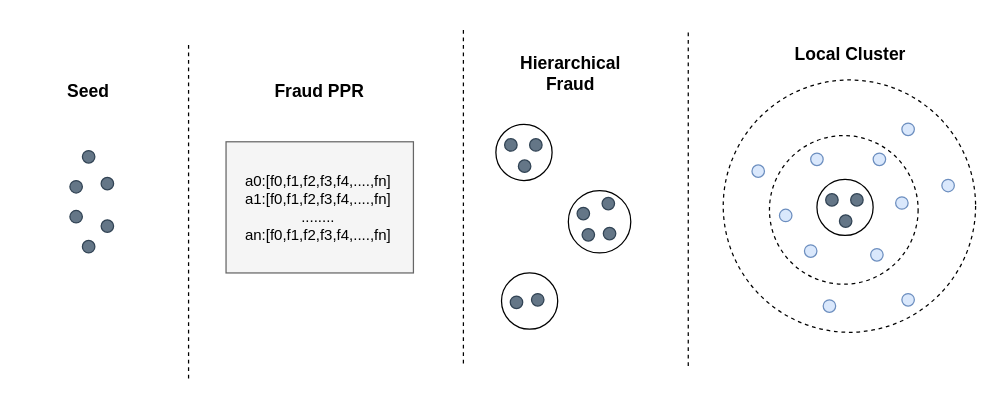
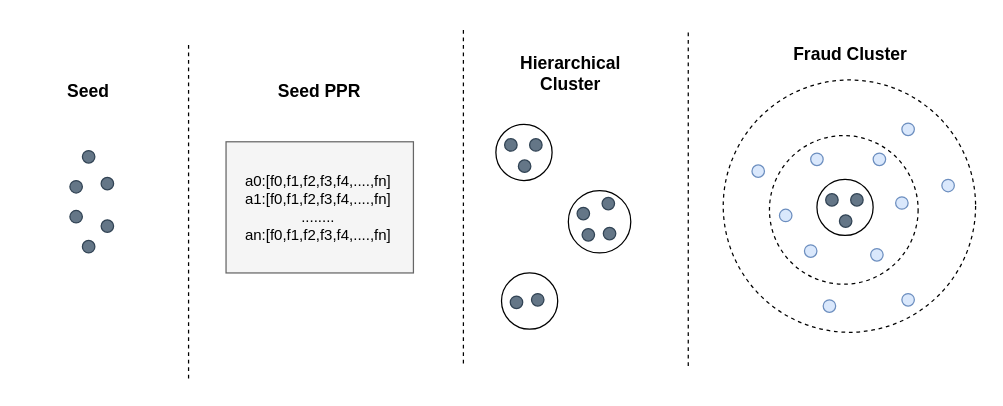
(851, 54) -> (851, 54)
(571, 73) -> (571, 73)
(319, 92) -> (319, 92)
